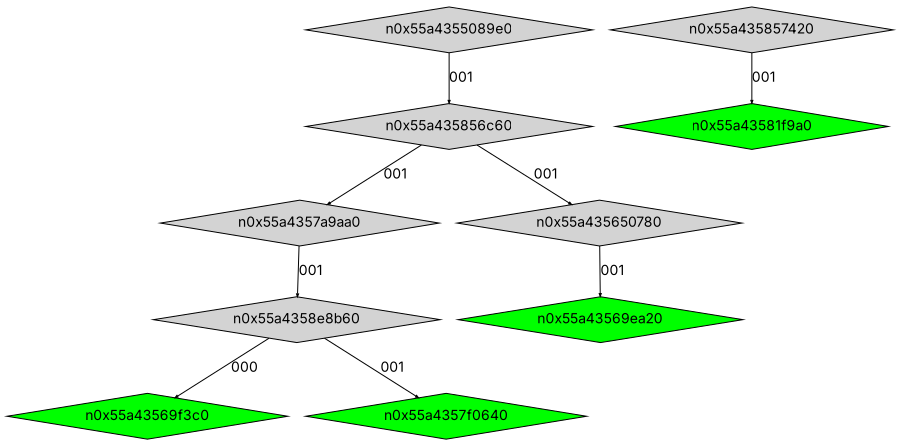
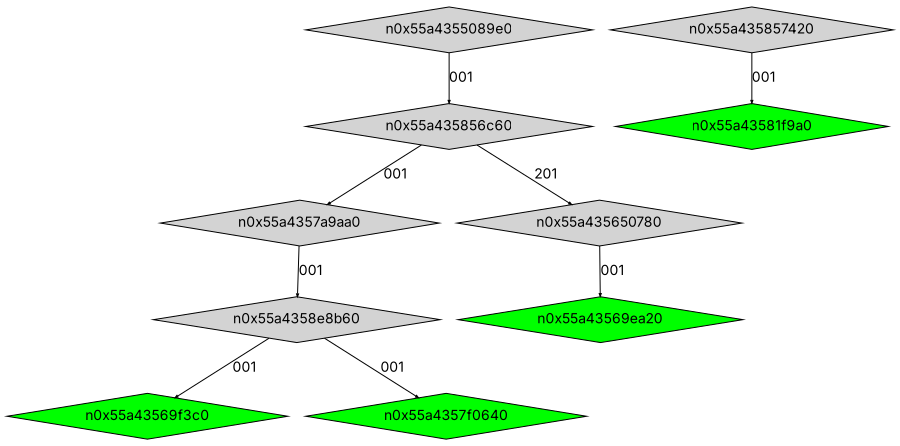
(546, 175) -> (546, 175)
(245, 368) -> (245, 368)
